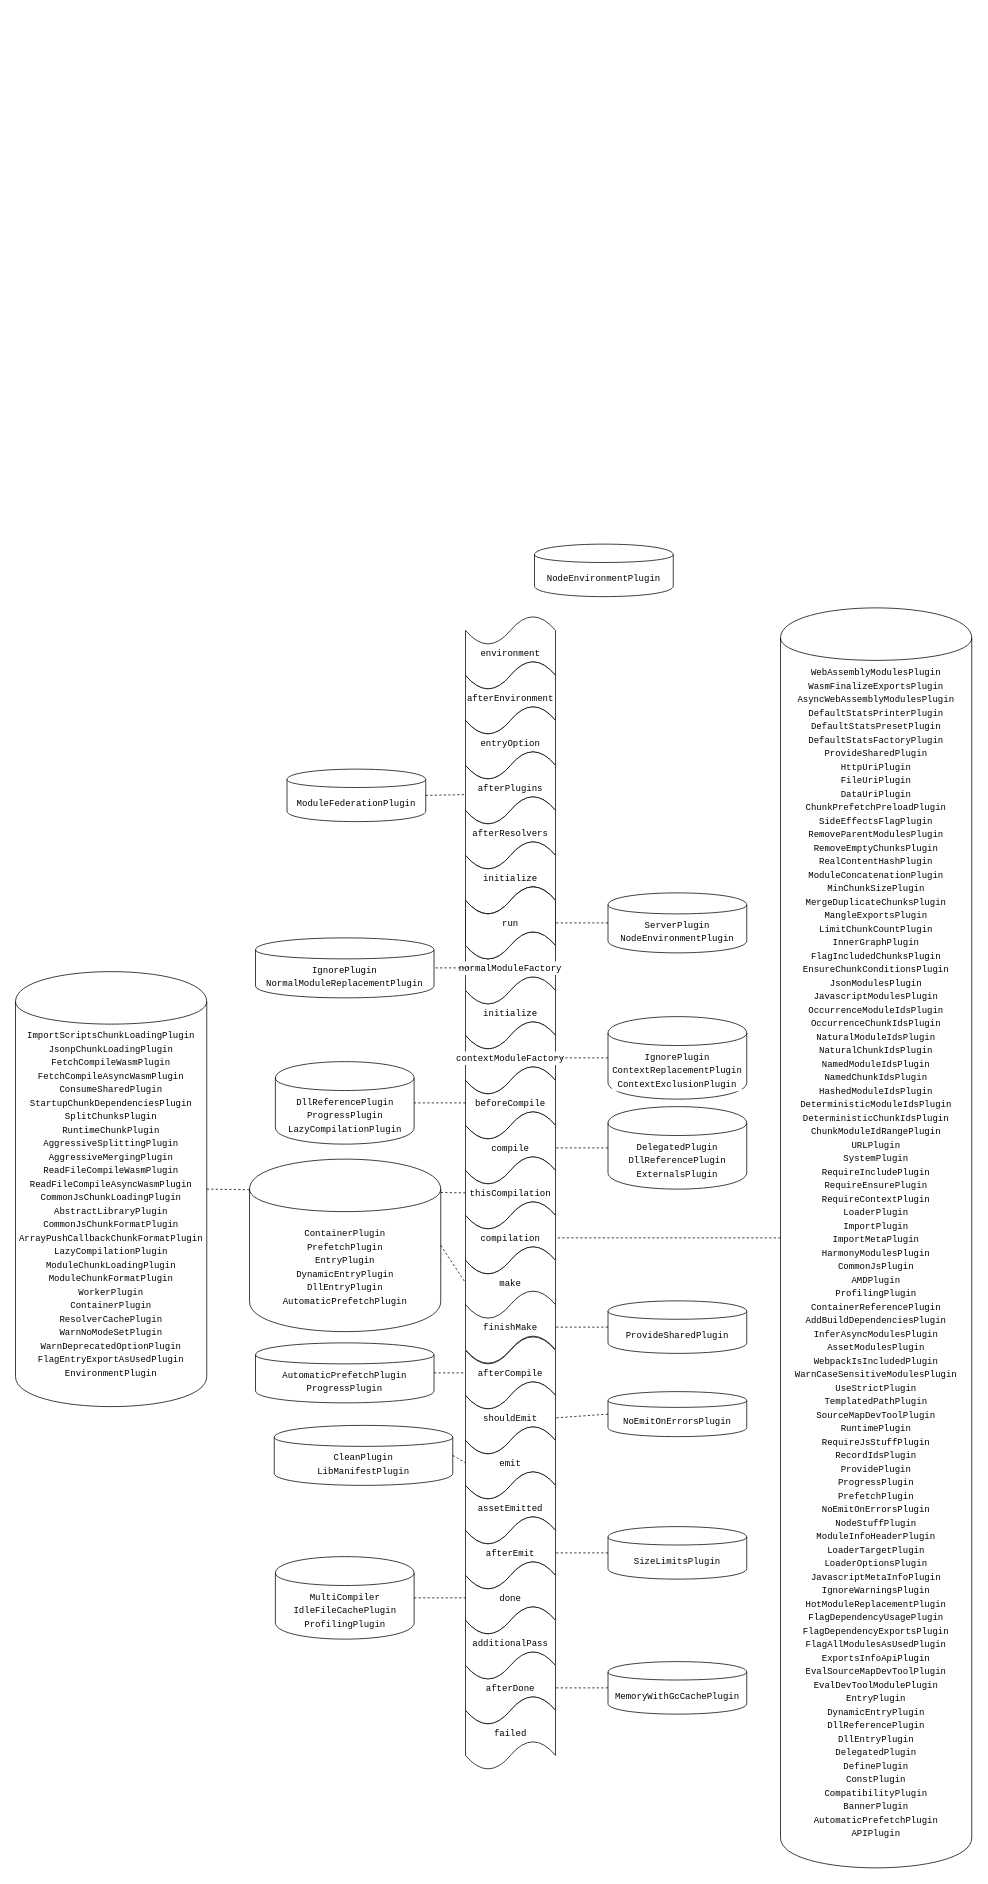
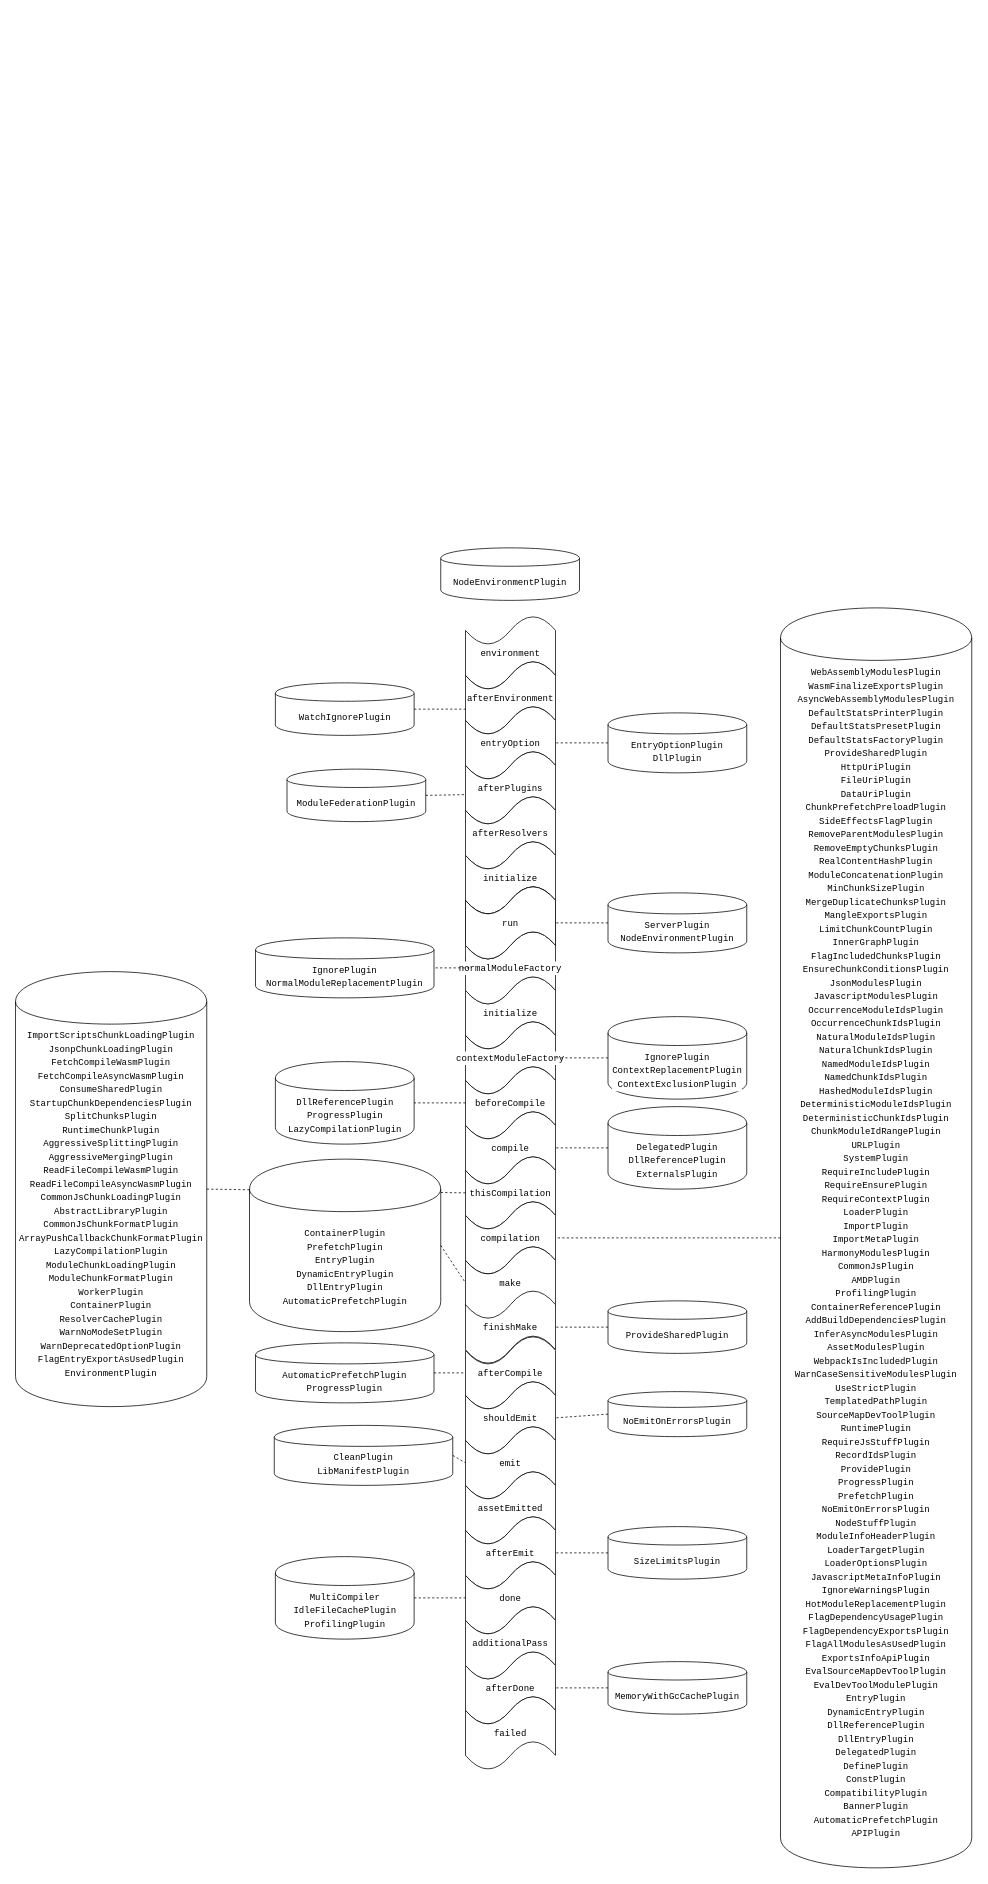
(604, 570) -> (510, 574)
none -> (345, 709)
none -> (439, 709)
none -> (582, 743)
none -> (677, 743)
